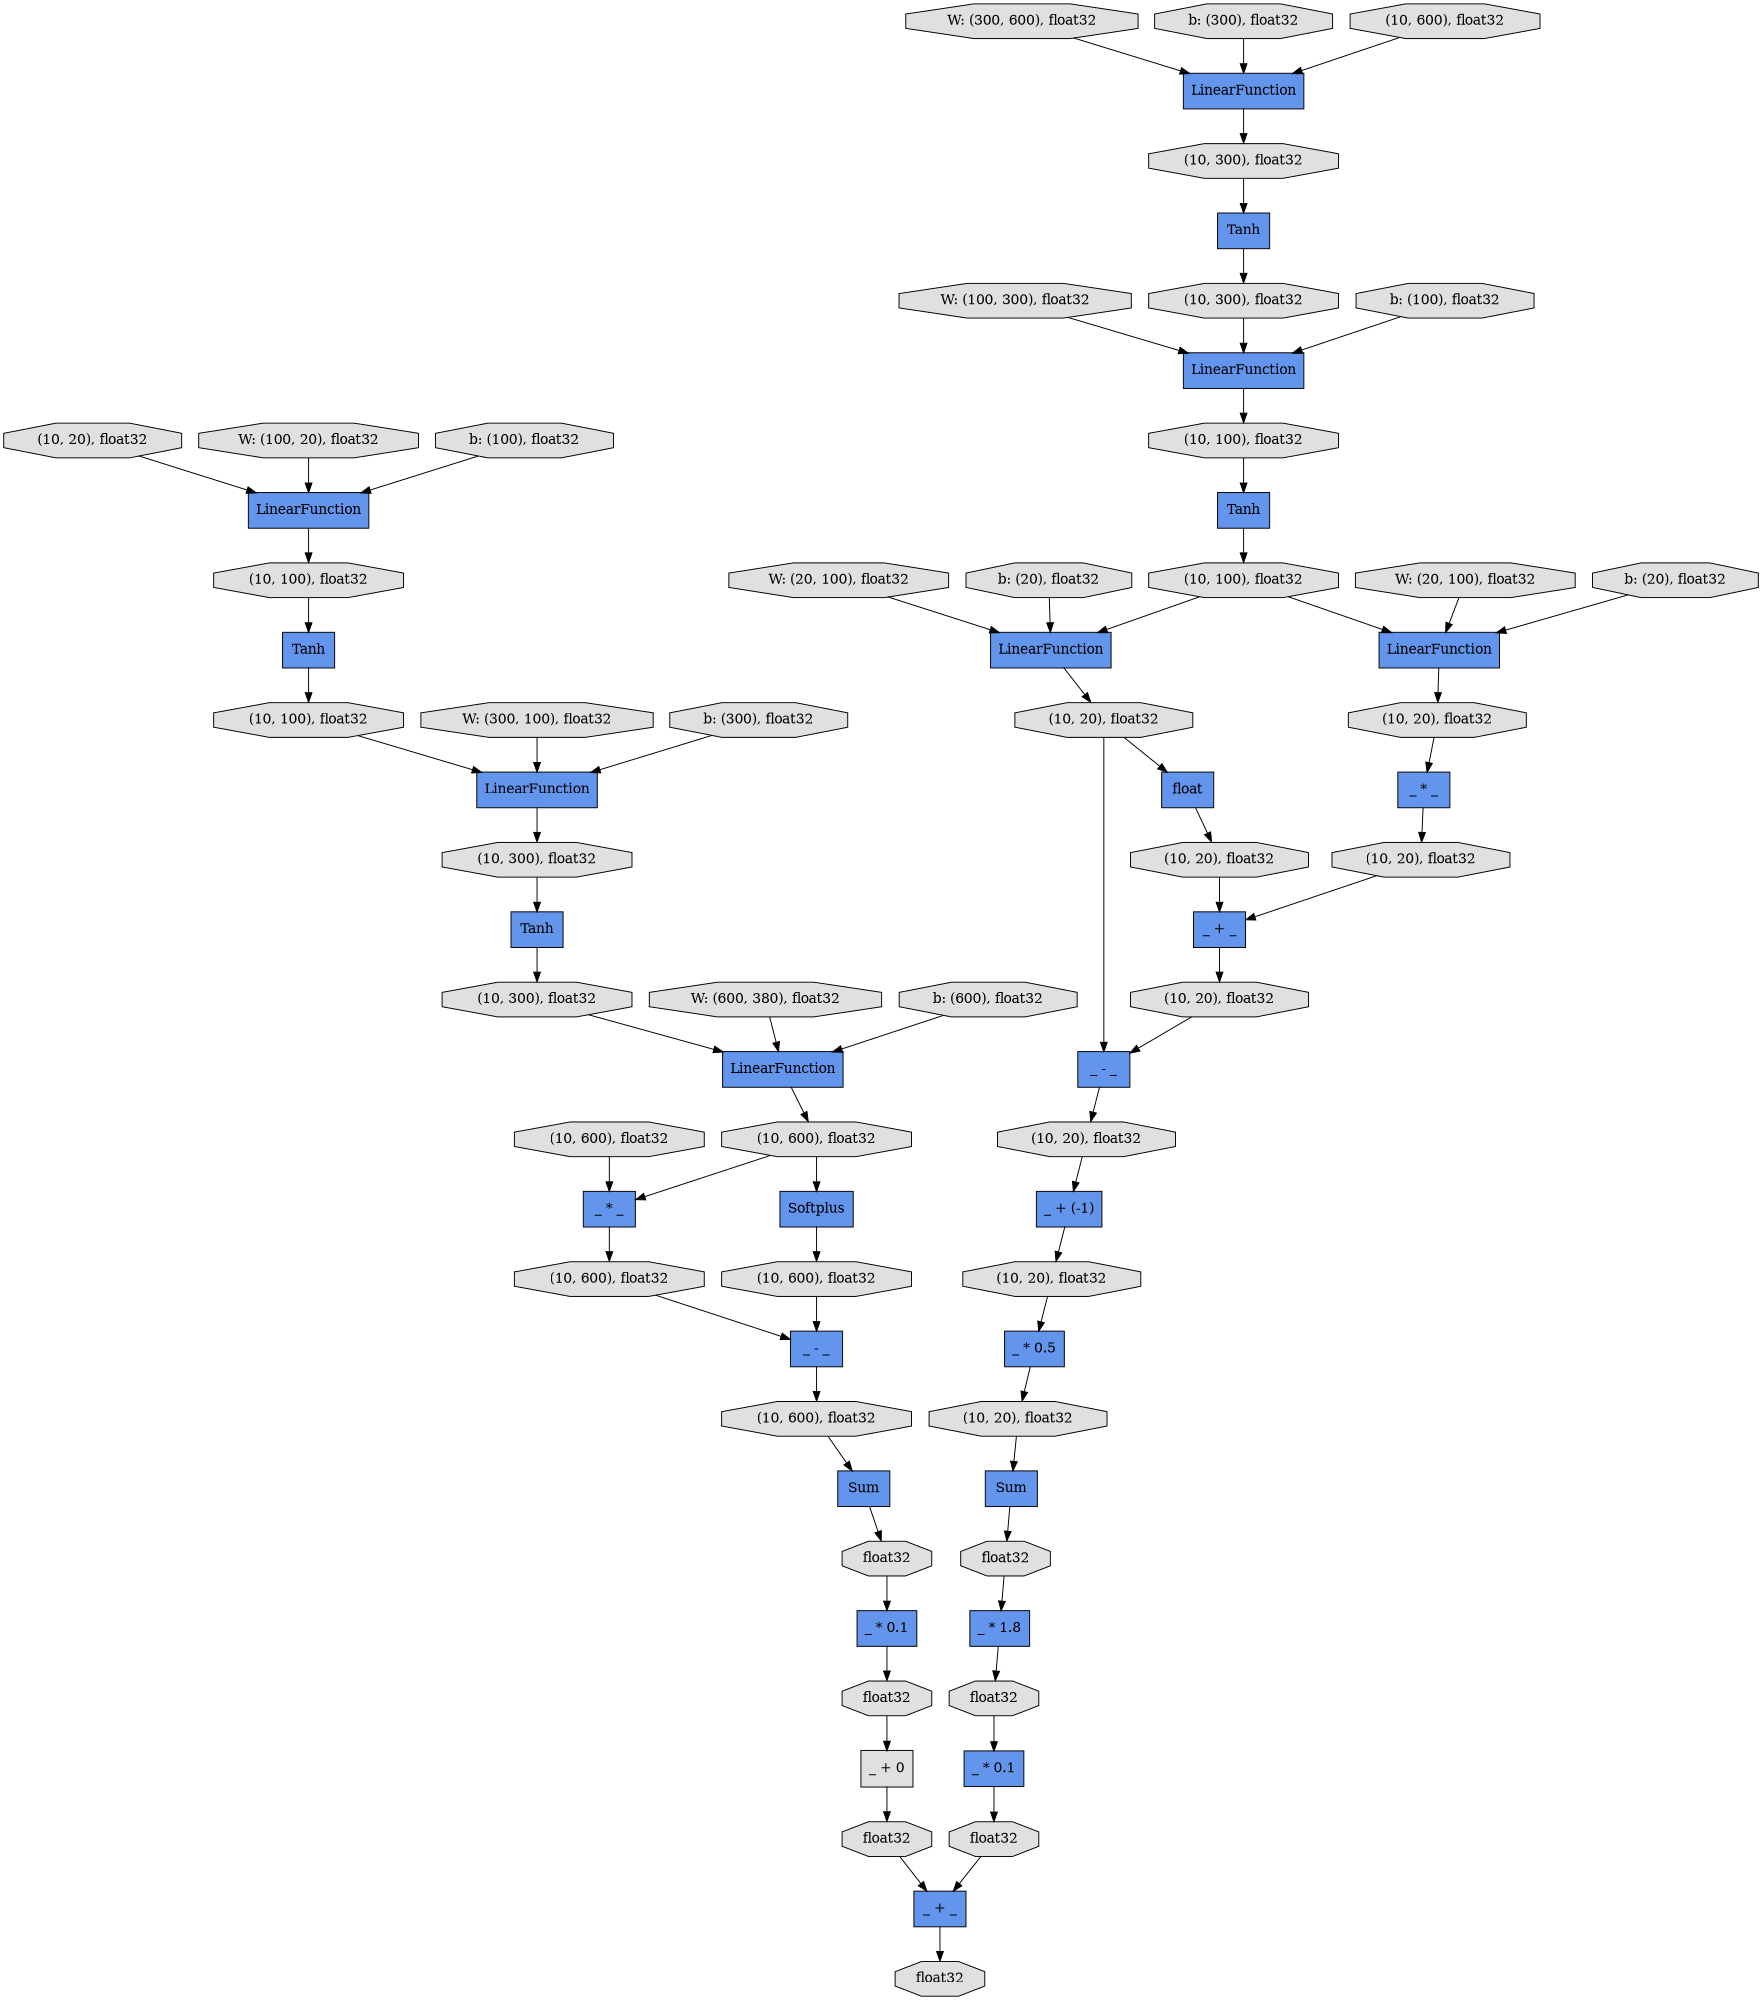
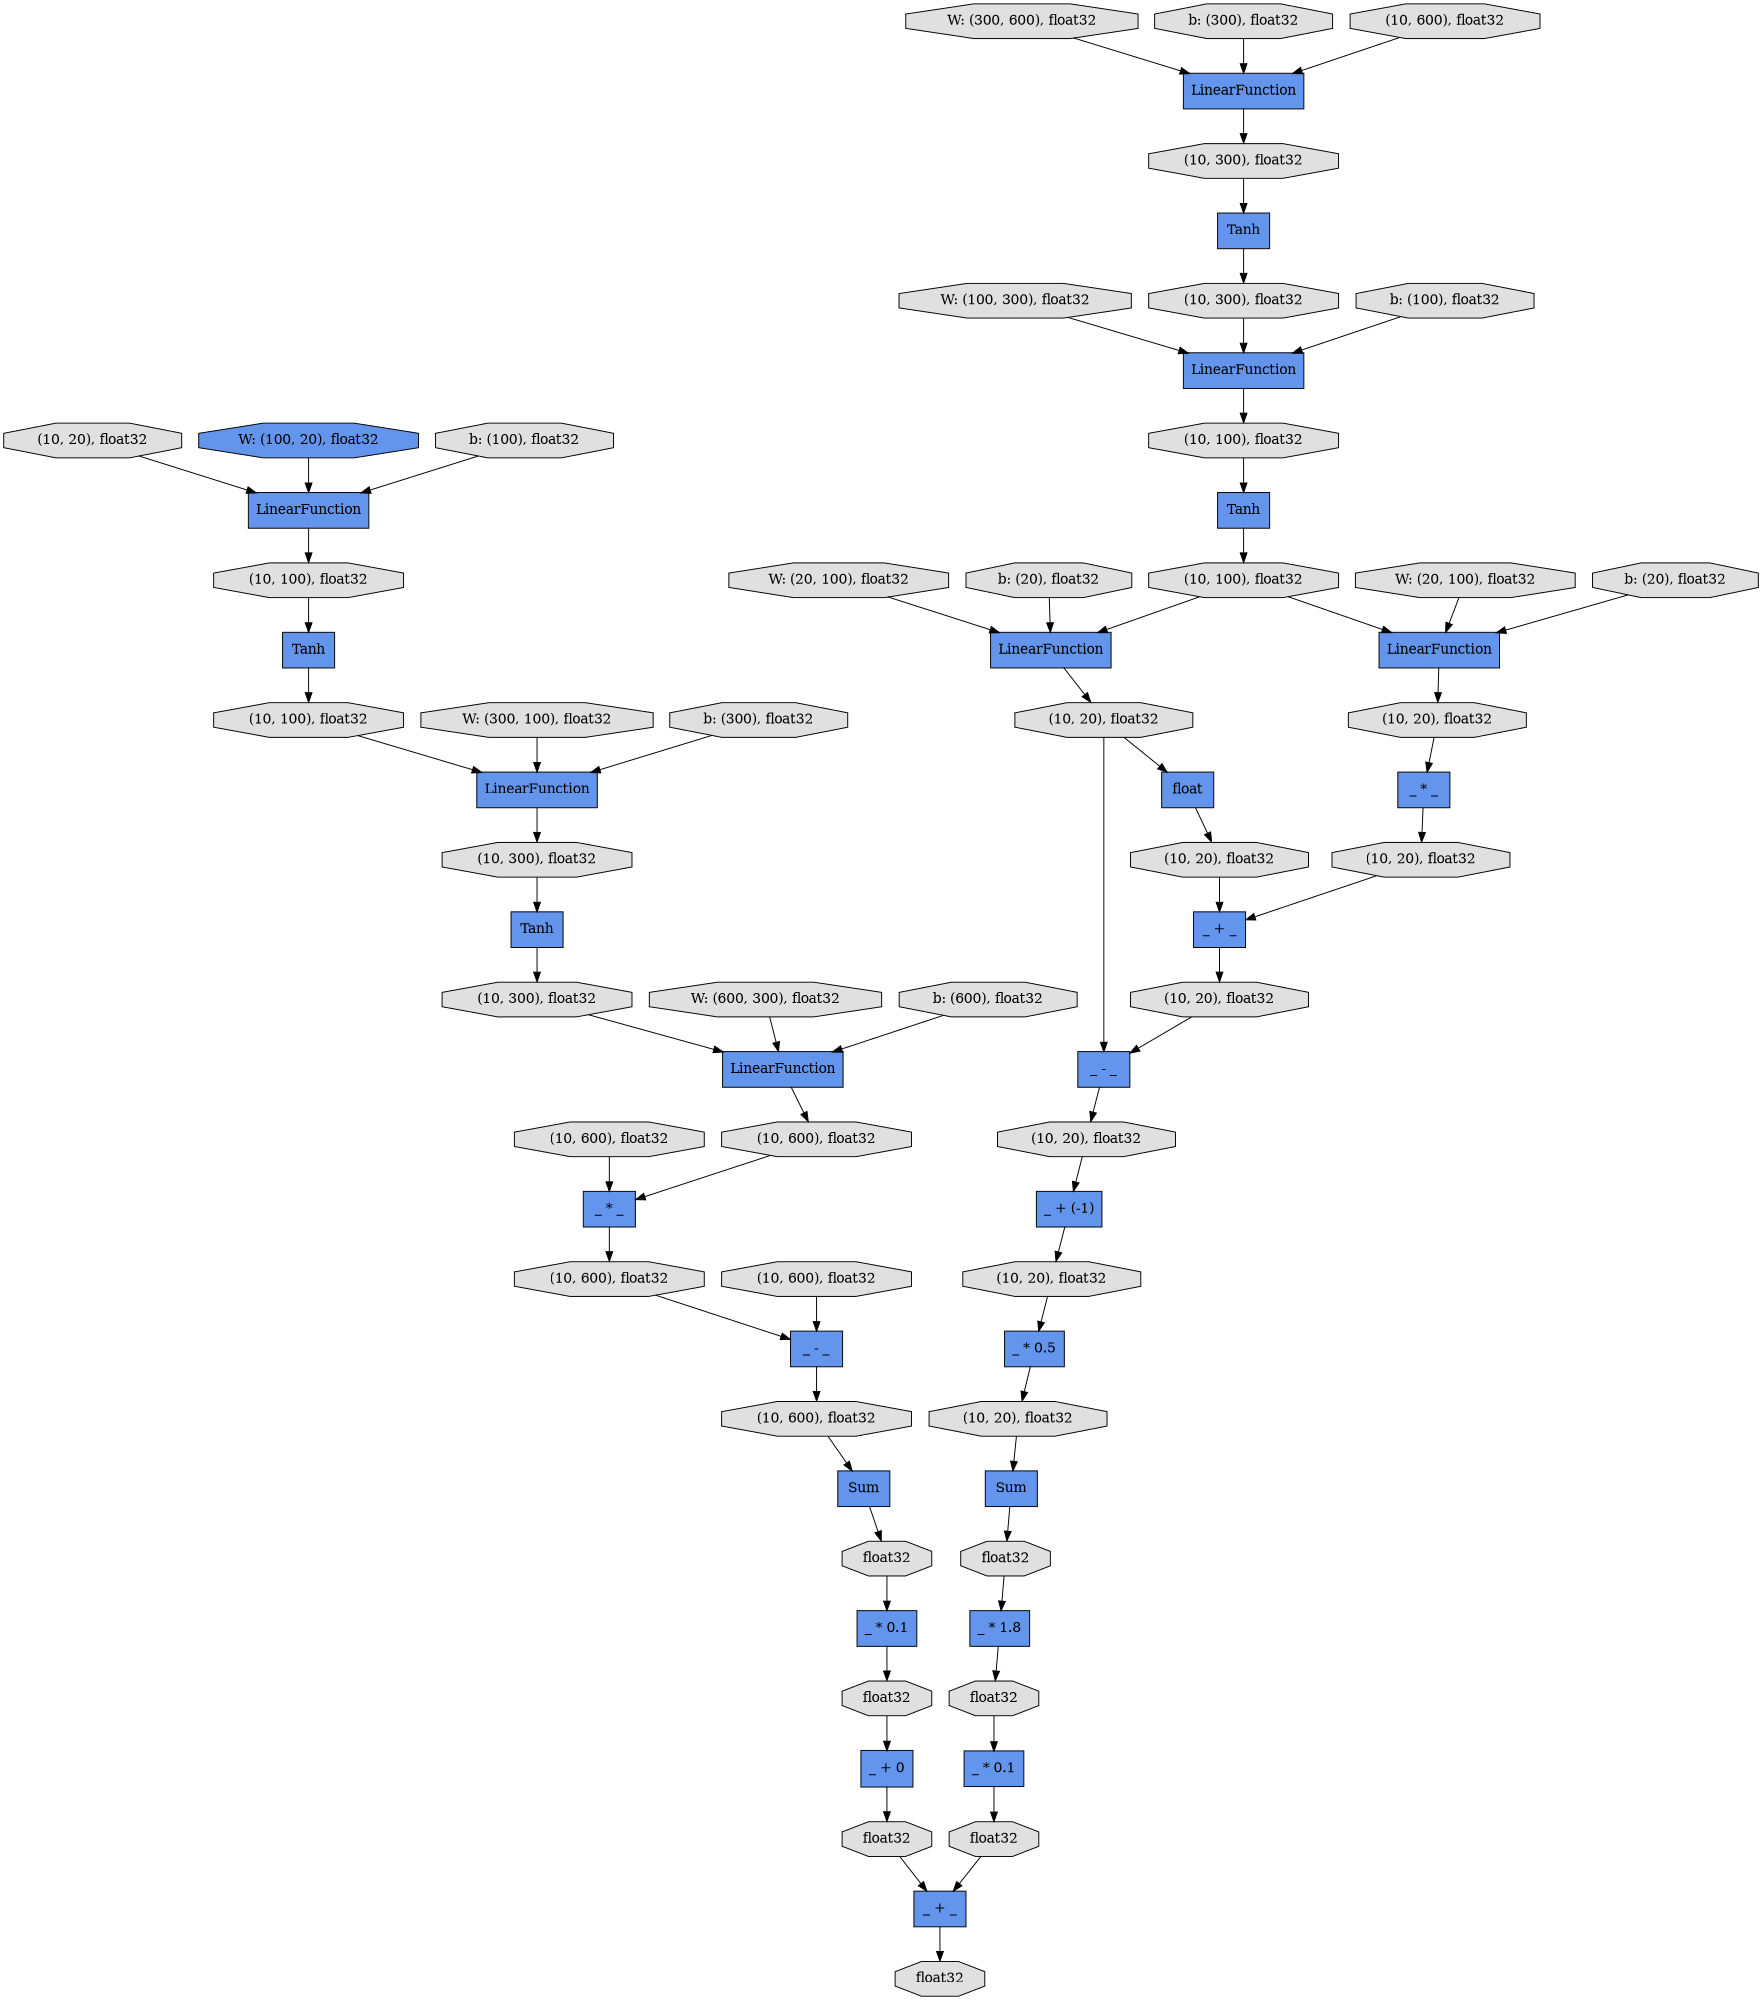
(309, 440) -> (309, 440)
(765, 1000) -> (765, 1000)
(817, 1209) -> none
(887, 1769) -> (887, 1769)
